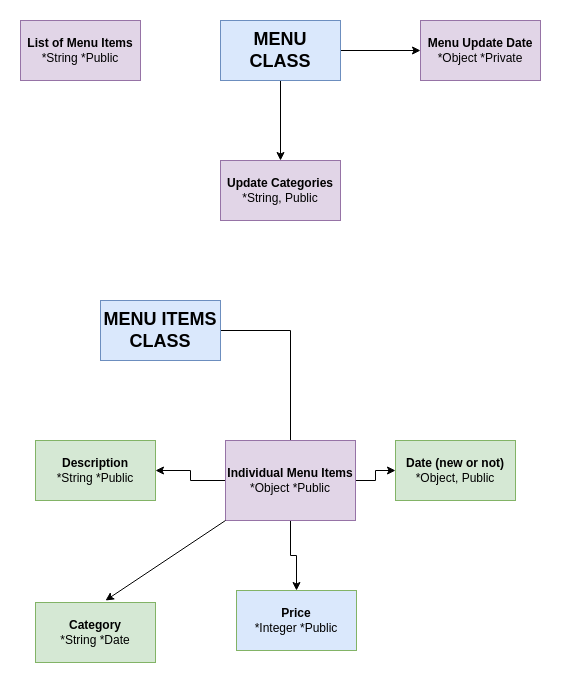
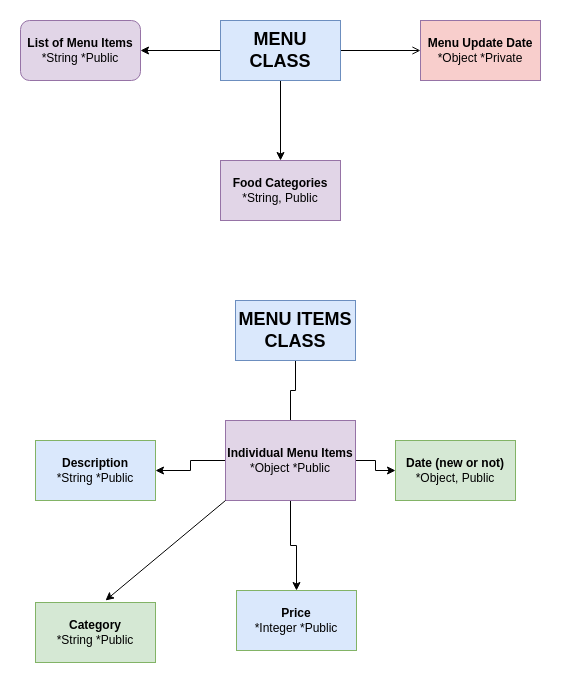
(81, 51) -> (81, 51)
none -> (184, 51)
(412, 51) -> (414, 51)
(481, 51) -> (481, 51)
(281, 191) -> (281, 191)
(161, 331) -> (296, 331)
(96, 471) -> (96, 471)
(291, 481) -> (291, 461)
(96, 633) -> (96, 633)
